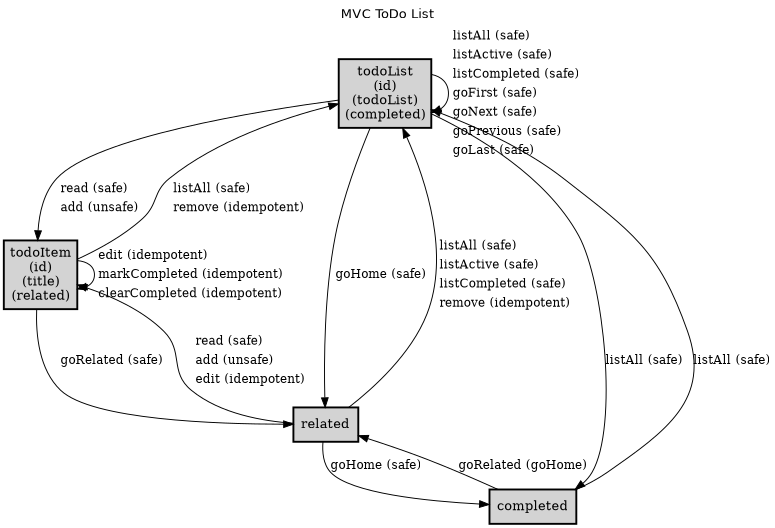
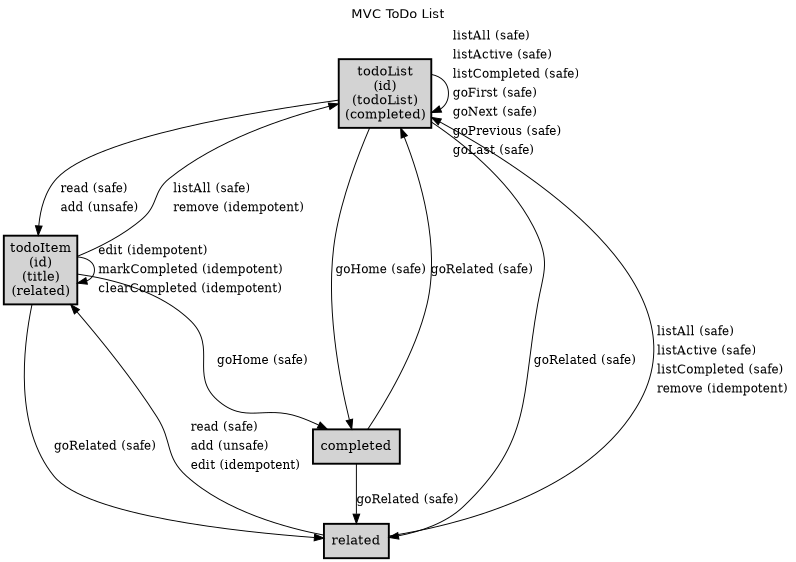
(381, 275) -> (585, 361)
(645, 361) -> (381, 270)
(732, 361) -> (482, 270)
(523, 466) -> (408, 500)
(387, 494) -> (204, 352)
